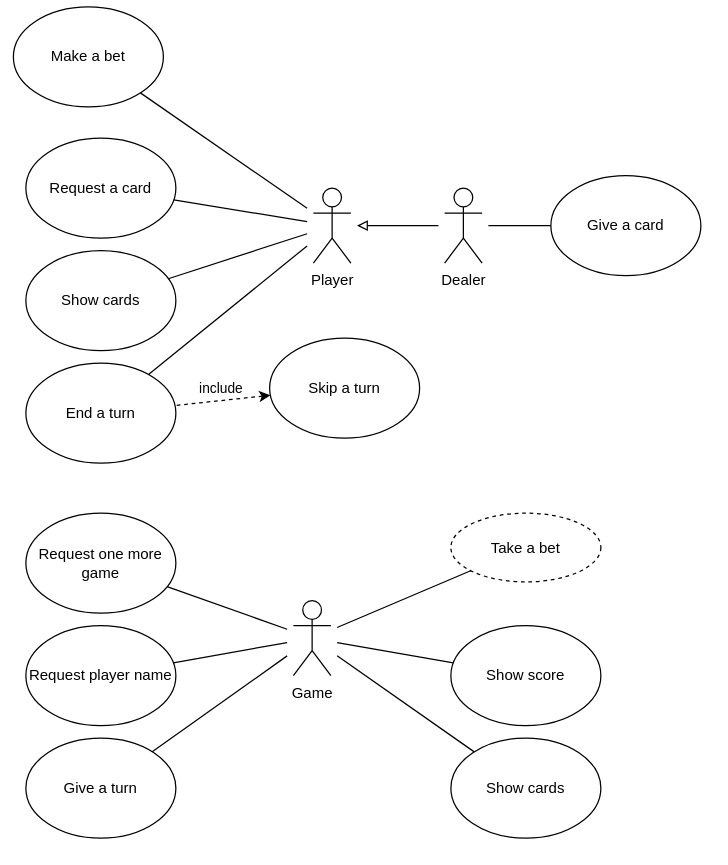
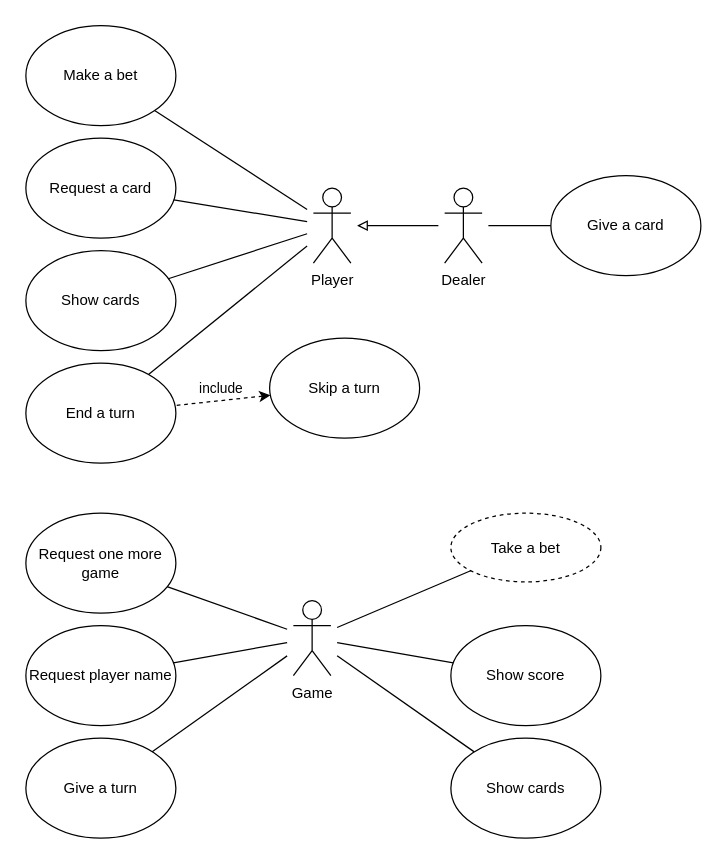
(88, 57) -> (101, 76)
